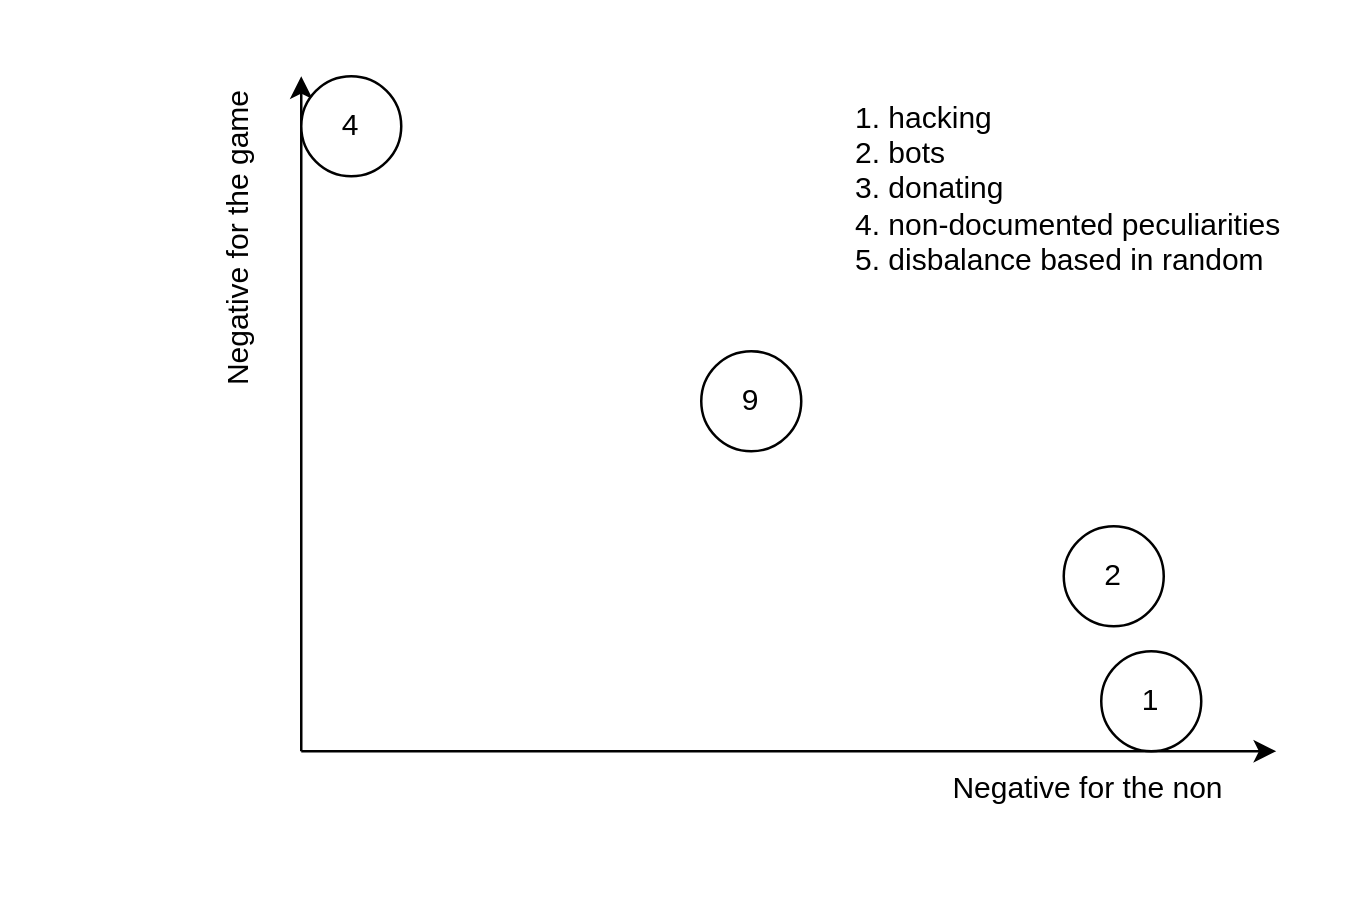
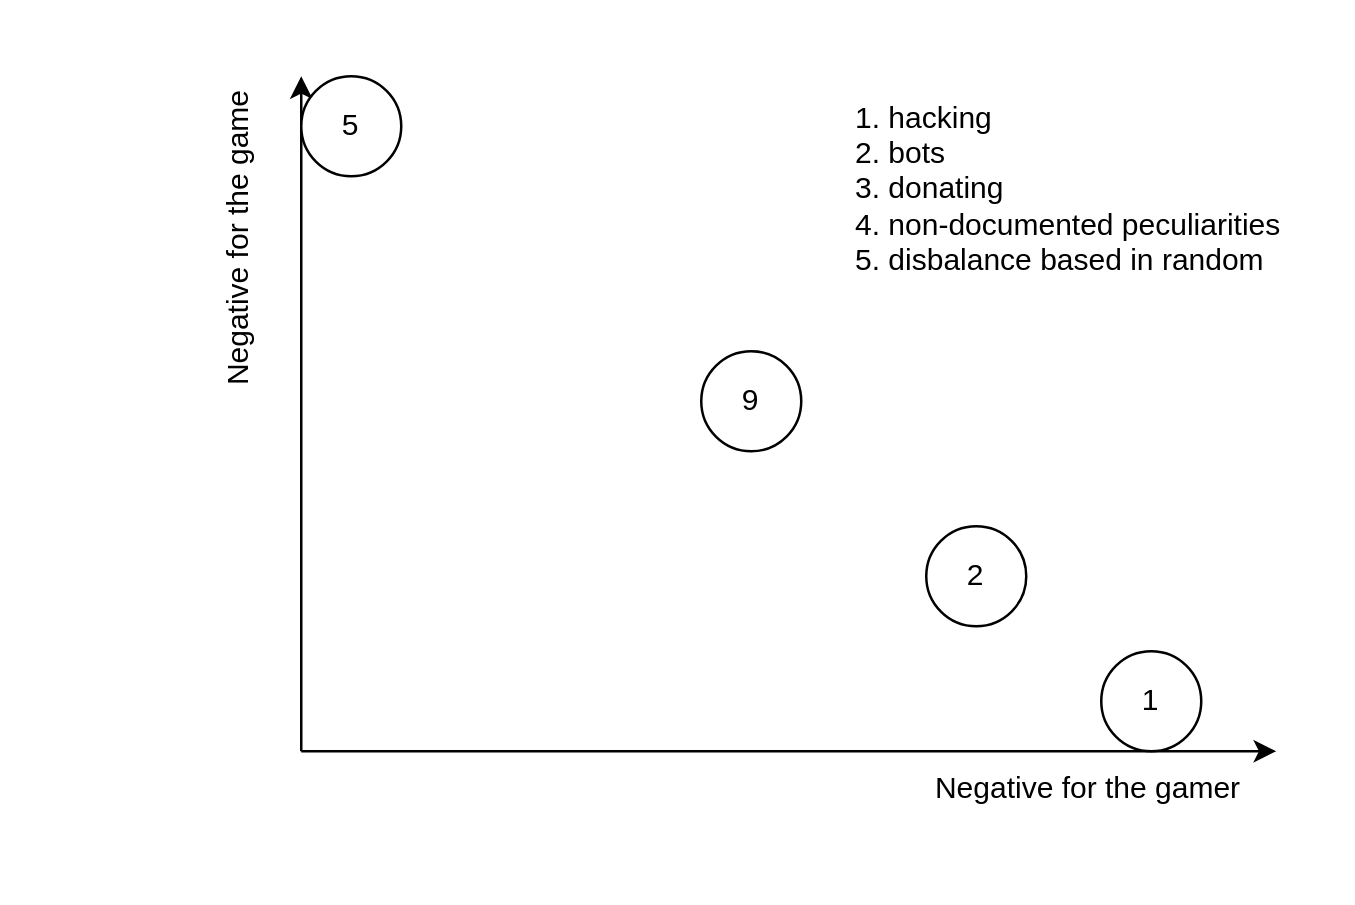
(351, 126) -> (351, 126)
(1114, 576) -> (976, 576)
(1089, 789) -> (1089, 789)
